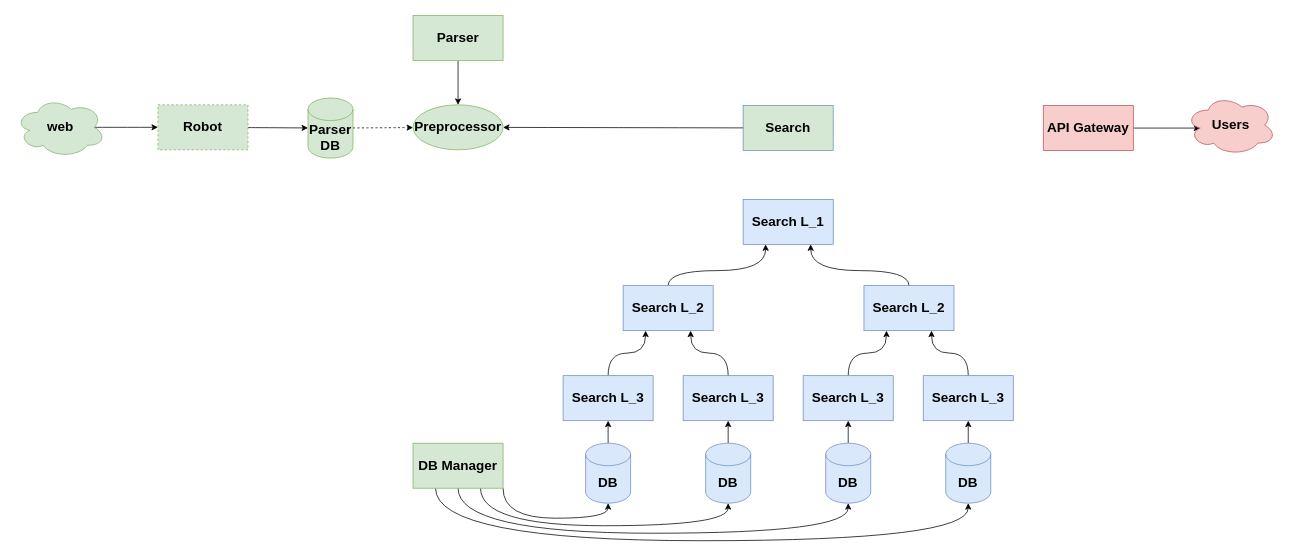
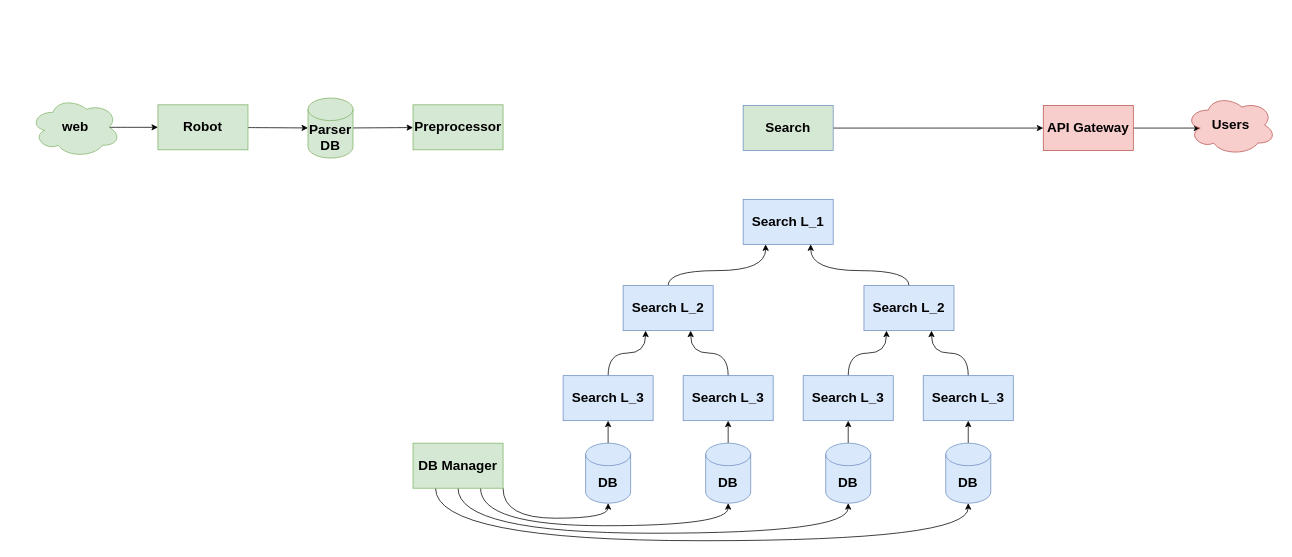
(458, 38) -> none
(458, 98) -> none
(60, 127) -> (75, 127)
(203, 127) -> (203, 127)
(458, 127) -> (458, 127)
(615, 127) -> (1036, 128)
(381, 128) -> (381, 128)
